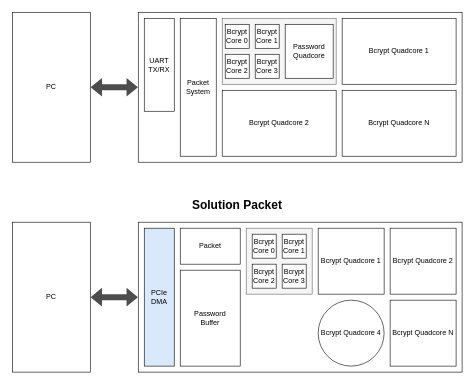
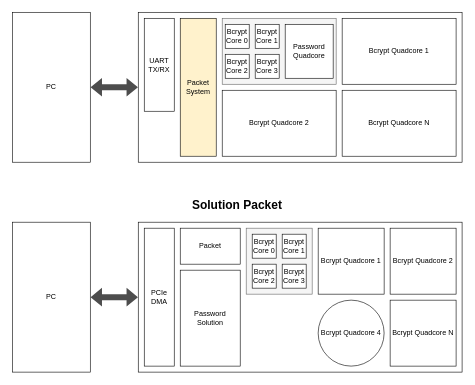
(198, 87) -> (198, 87)
(159, 297) -> (159, 297)
(210, 318) -> (210, 318)
